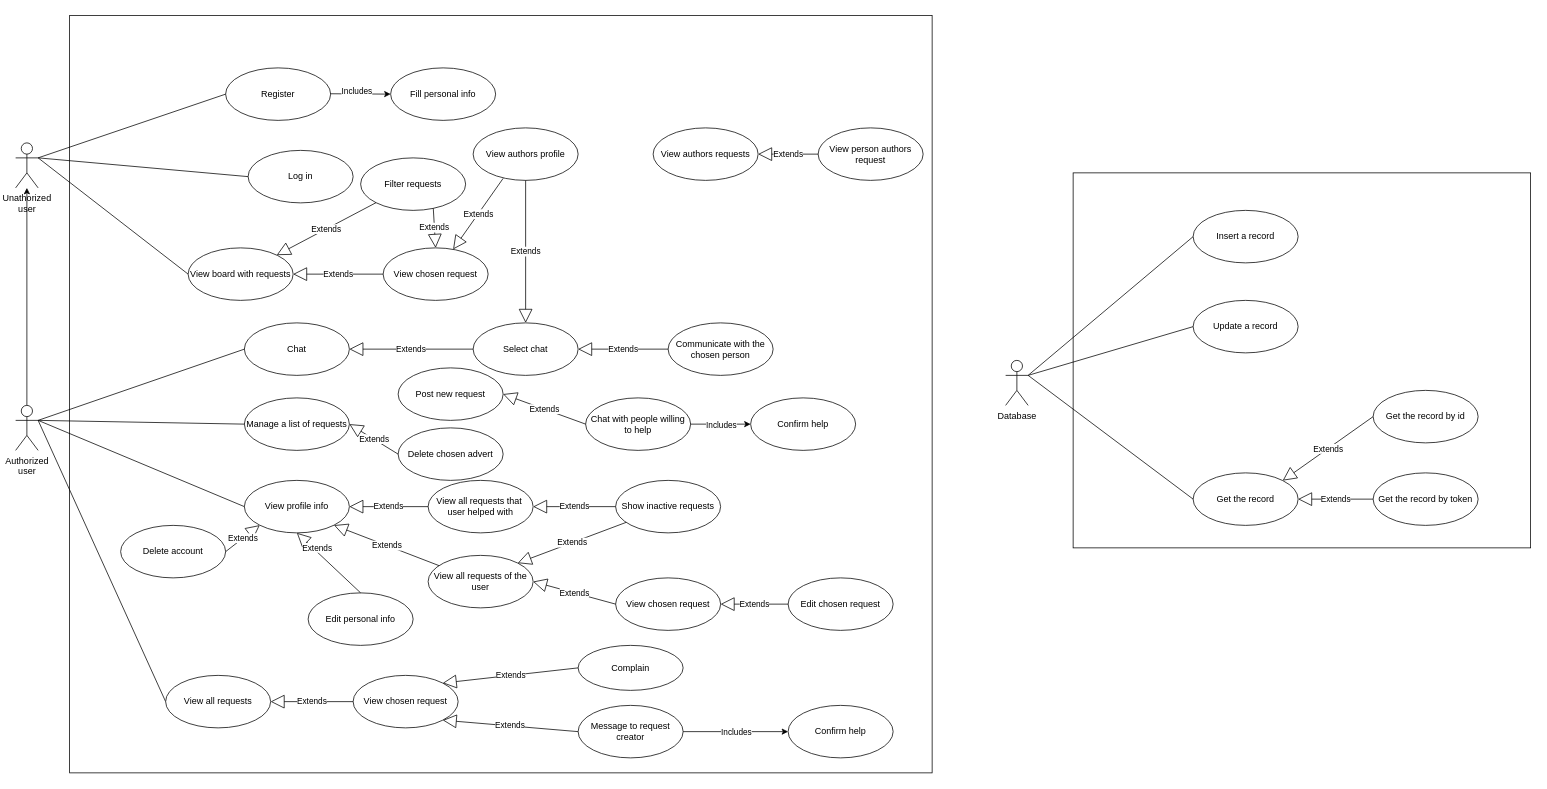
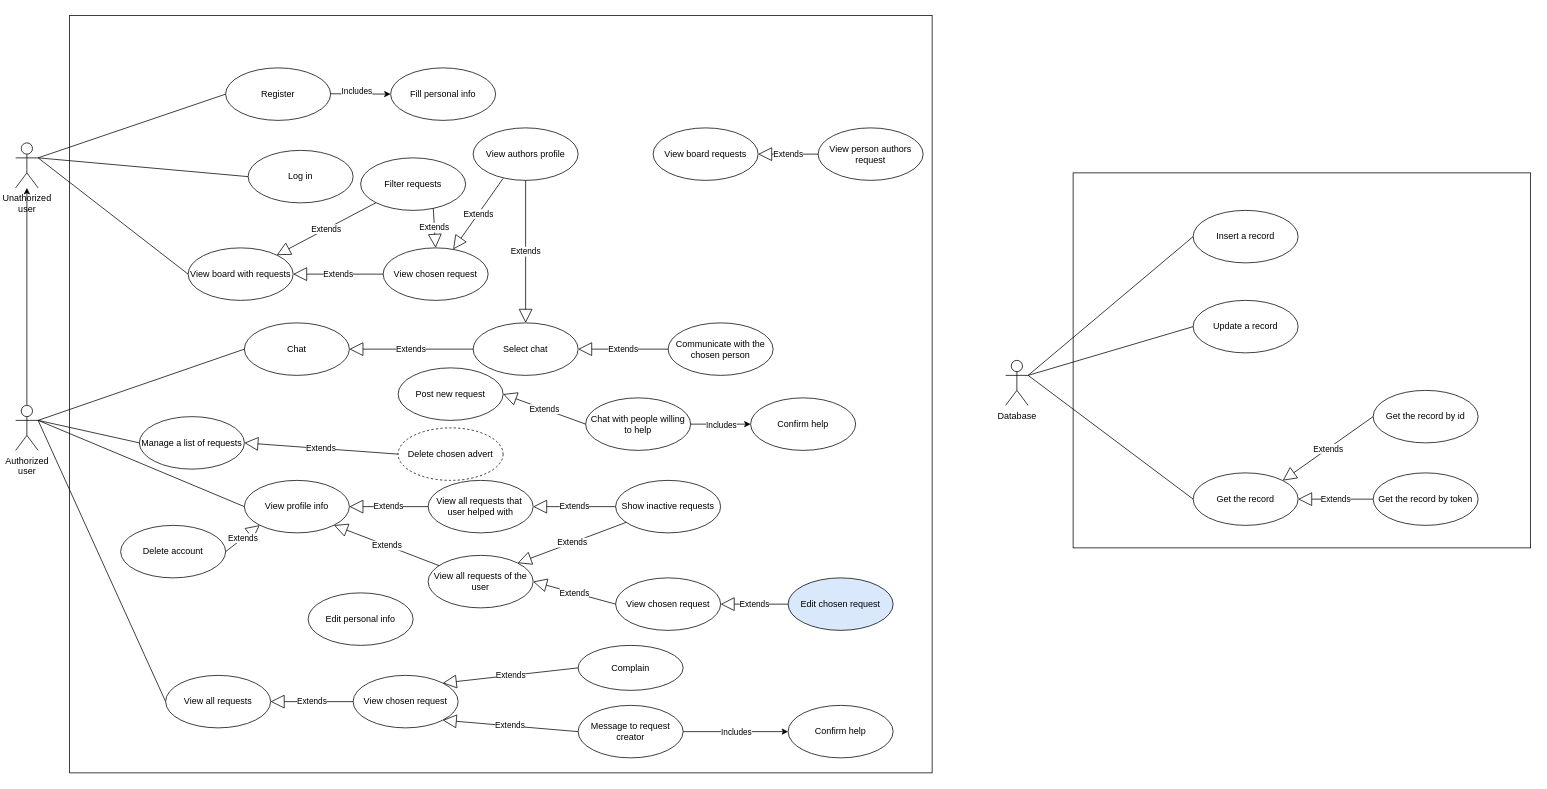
(705, 154) -> (705, 154)
(297, 424) -> (192, 443)
(450, 454) -> (450, 454)
(334, 568) -> none
(840, 604) -> (840, 604)
